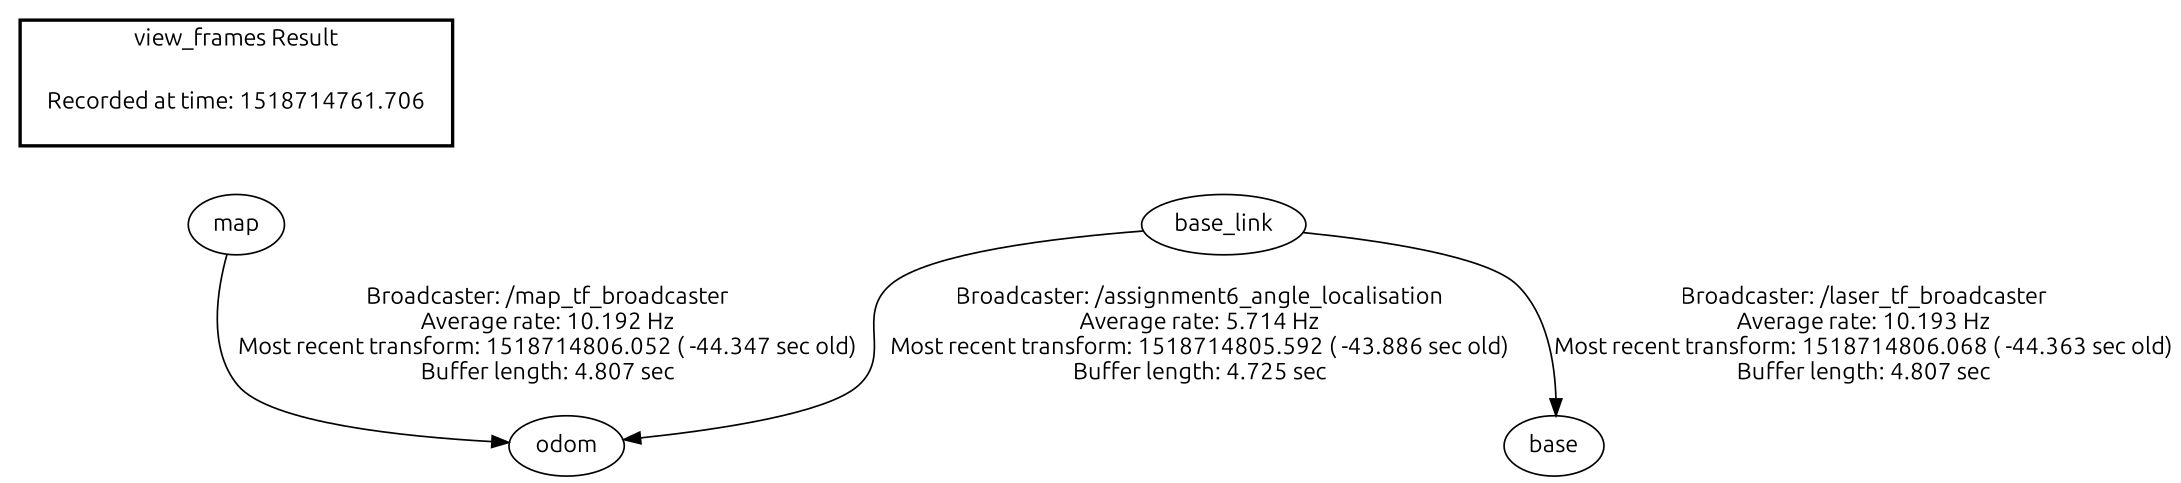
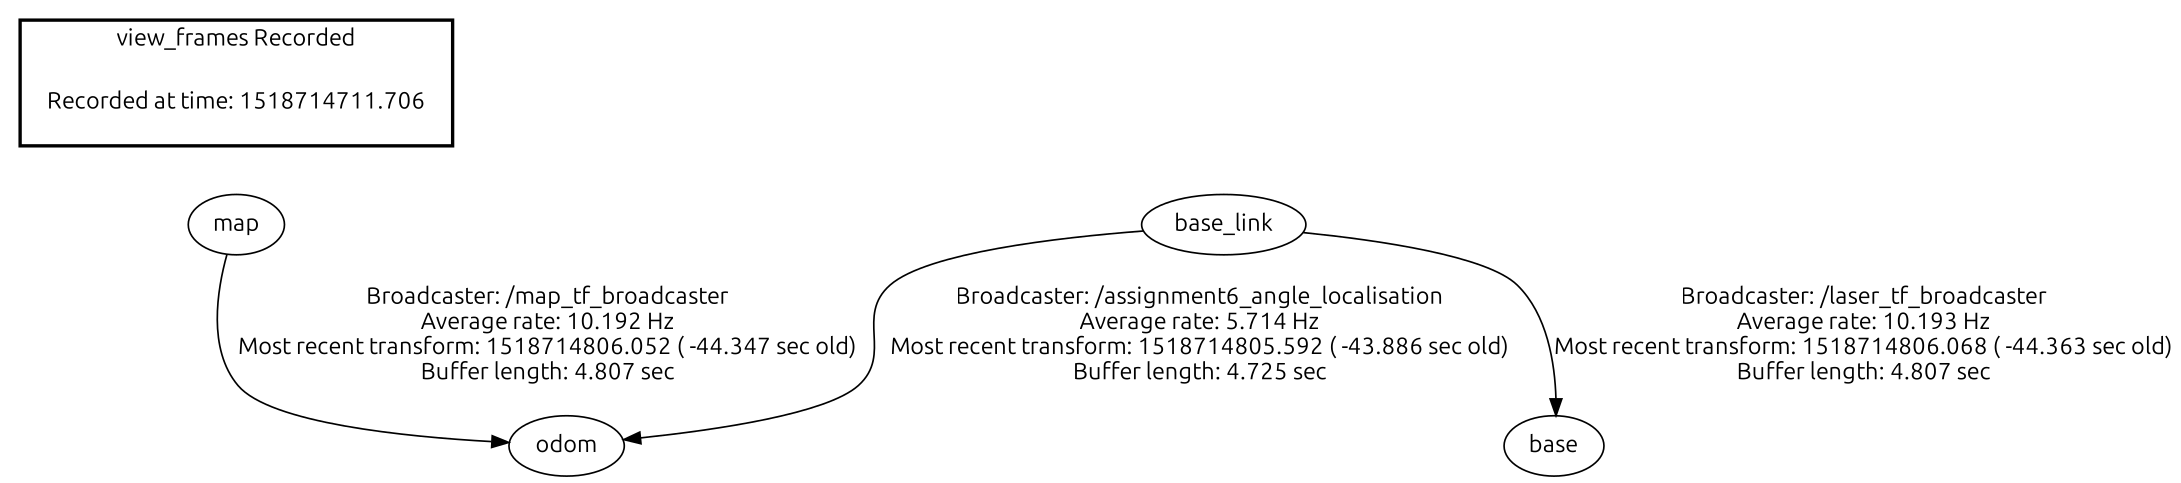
(236, 39) -> (236, 39)
(236, 102) -> (236, 102)
